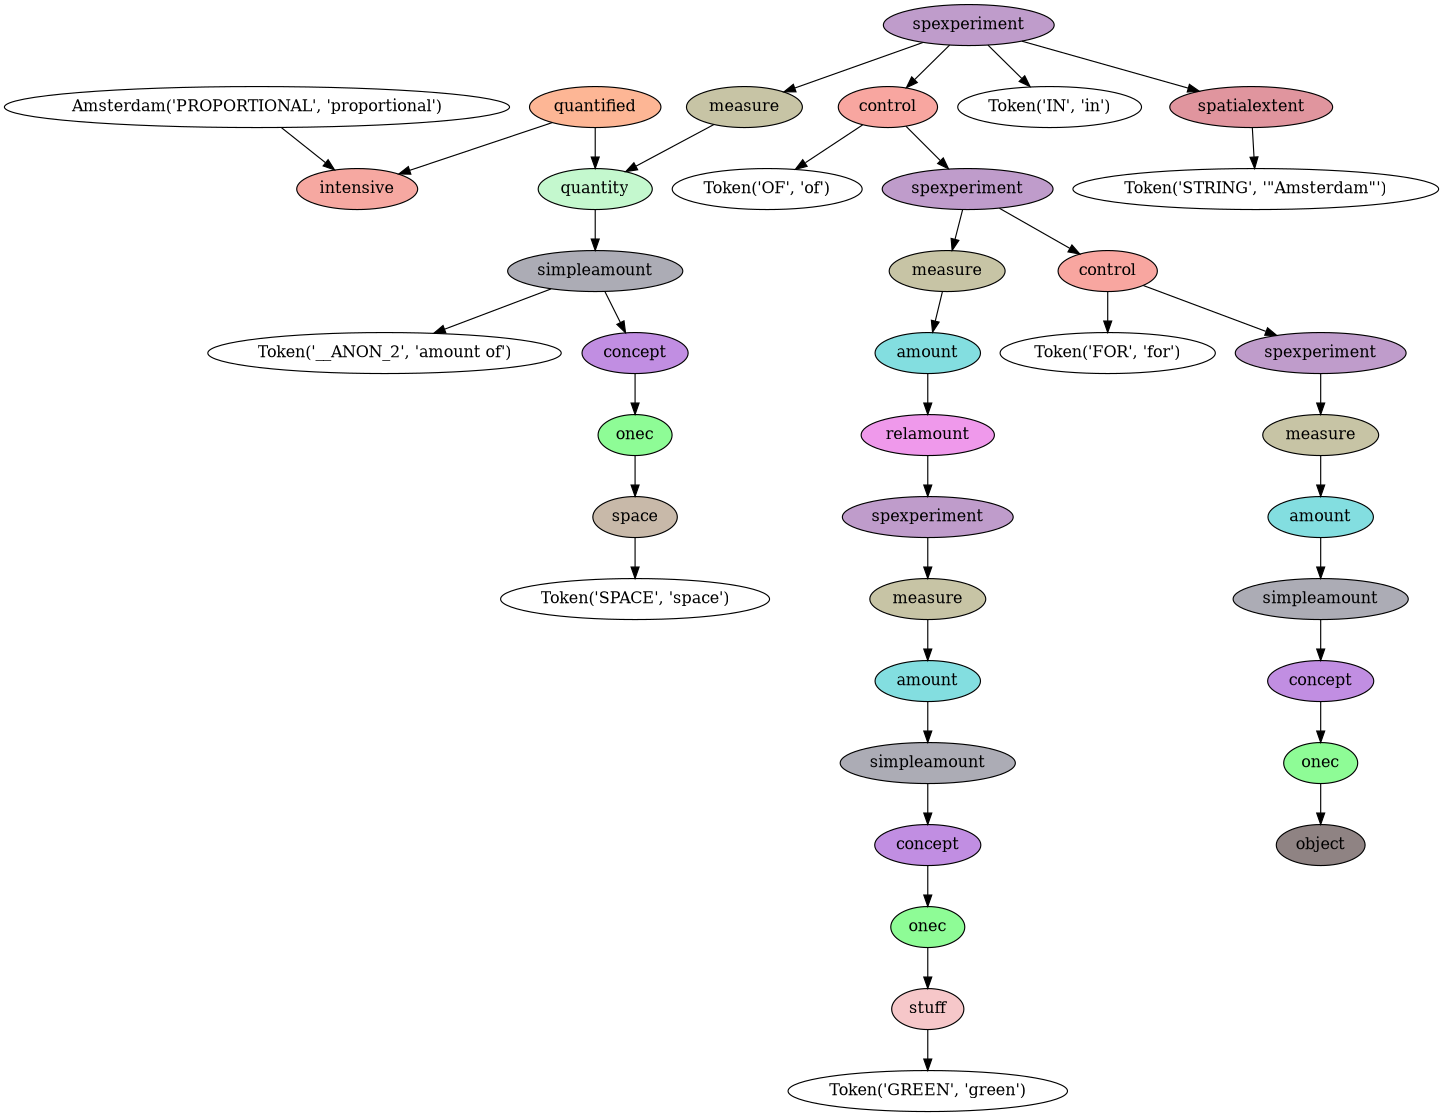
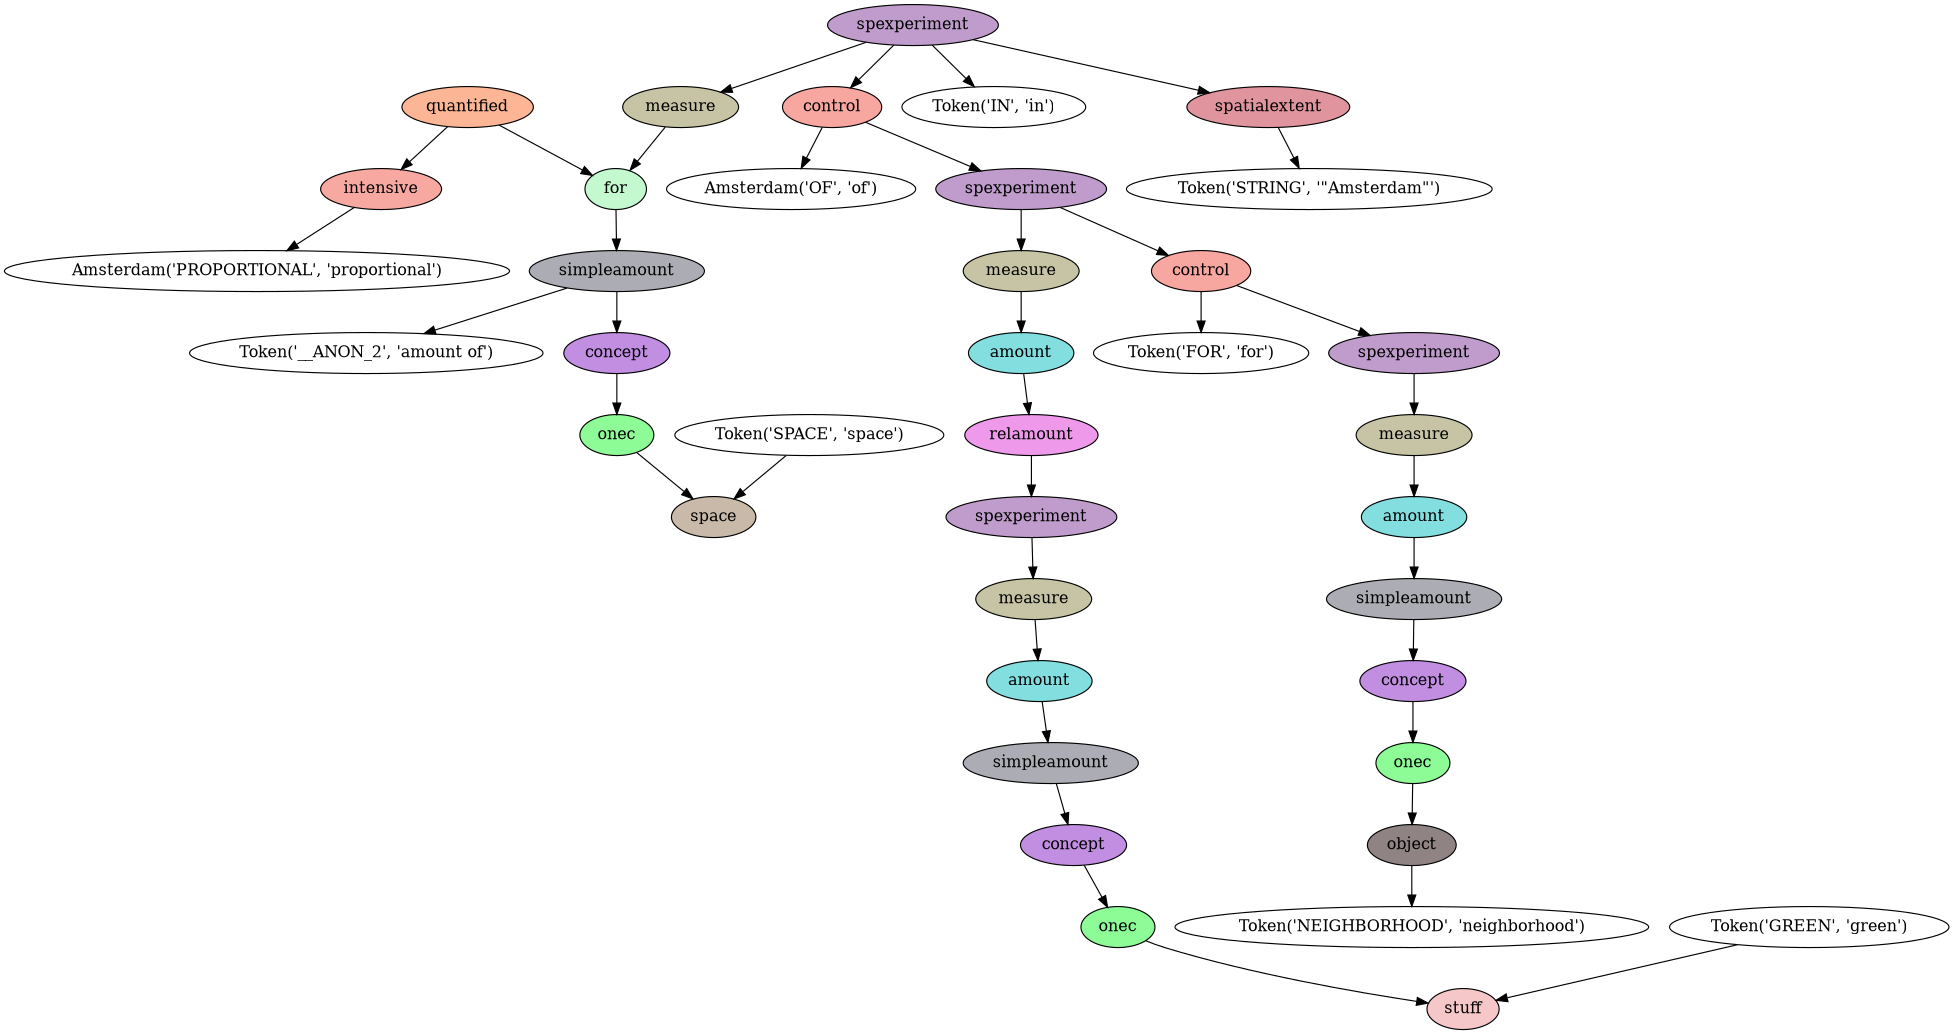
(303, 145) -> (326, 226)
(595, 189) -> (616, 189)
(767, 189) -> (791, 189)
(635, 552) -> (765, 473)
none -> (1412, 927)
(928, 1044) -> (1622, 971)
